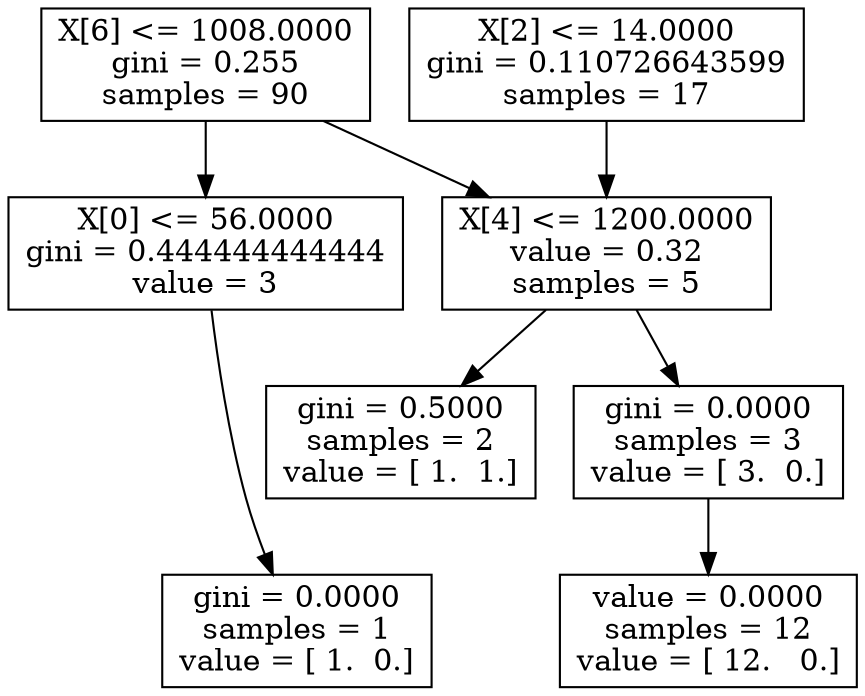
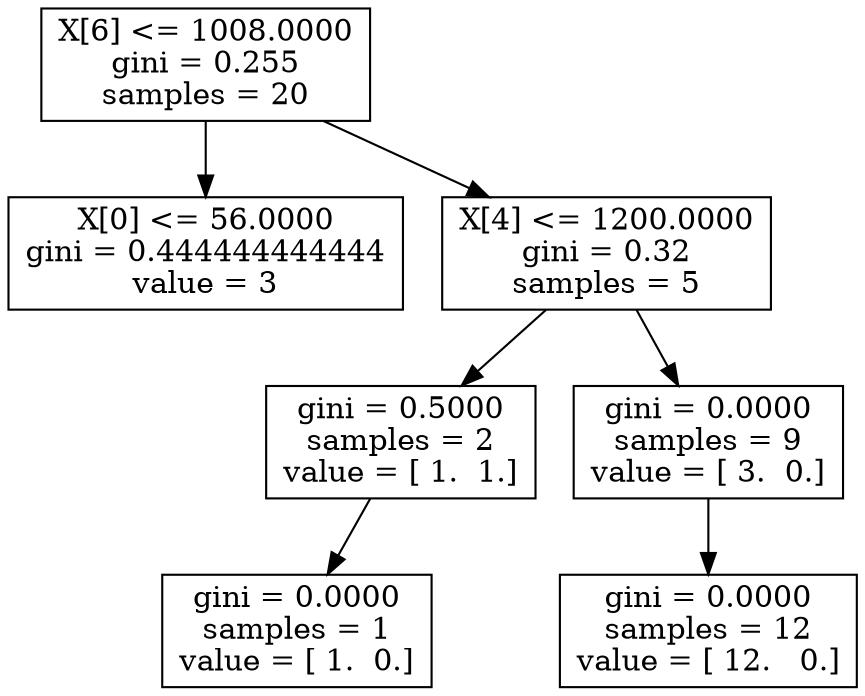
(206, 65) -> (206, 65)
(607, 65) -> none
(607, 253) -> (607, 253)
(231, 434) -> (354, 527)
(708, 442) -> (708, 442)
(708, 631) -> (708, 631)
